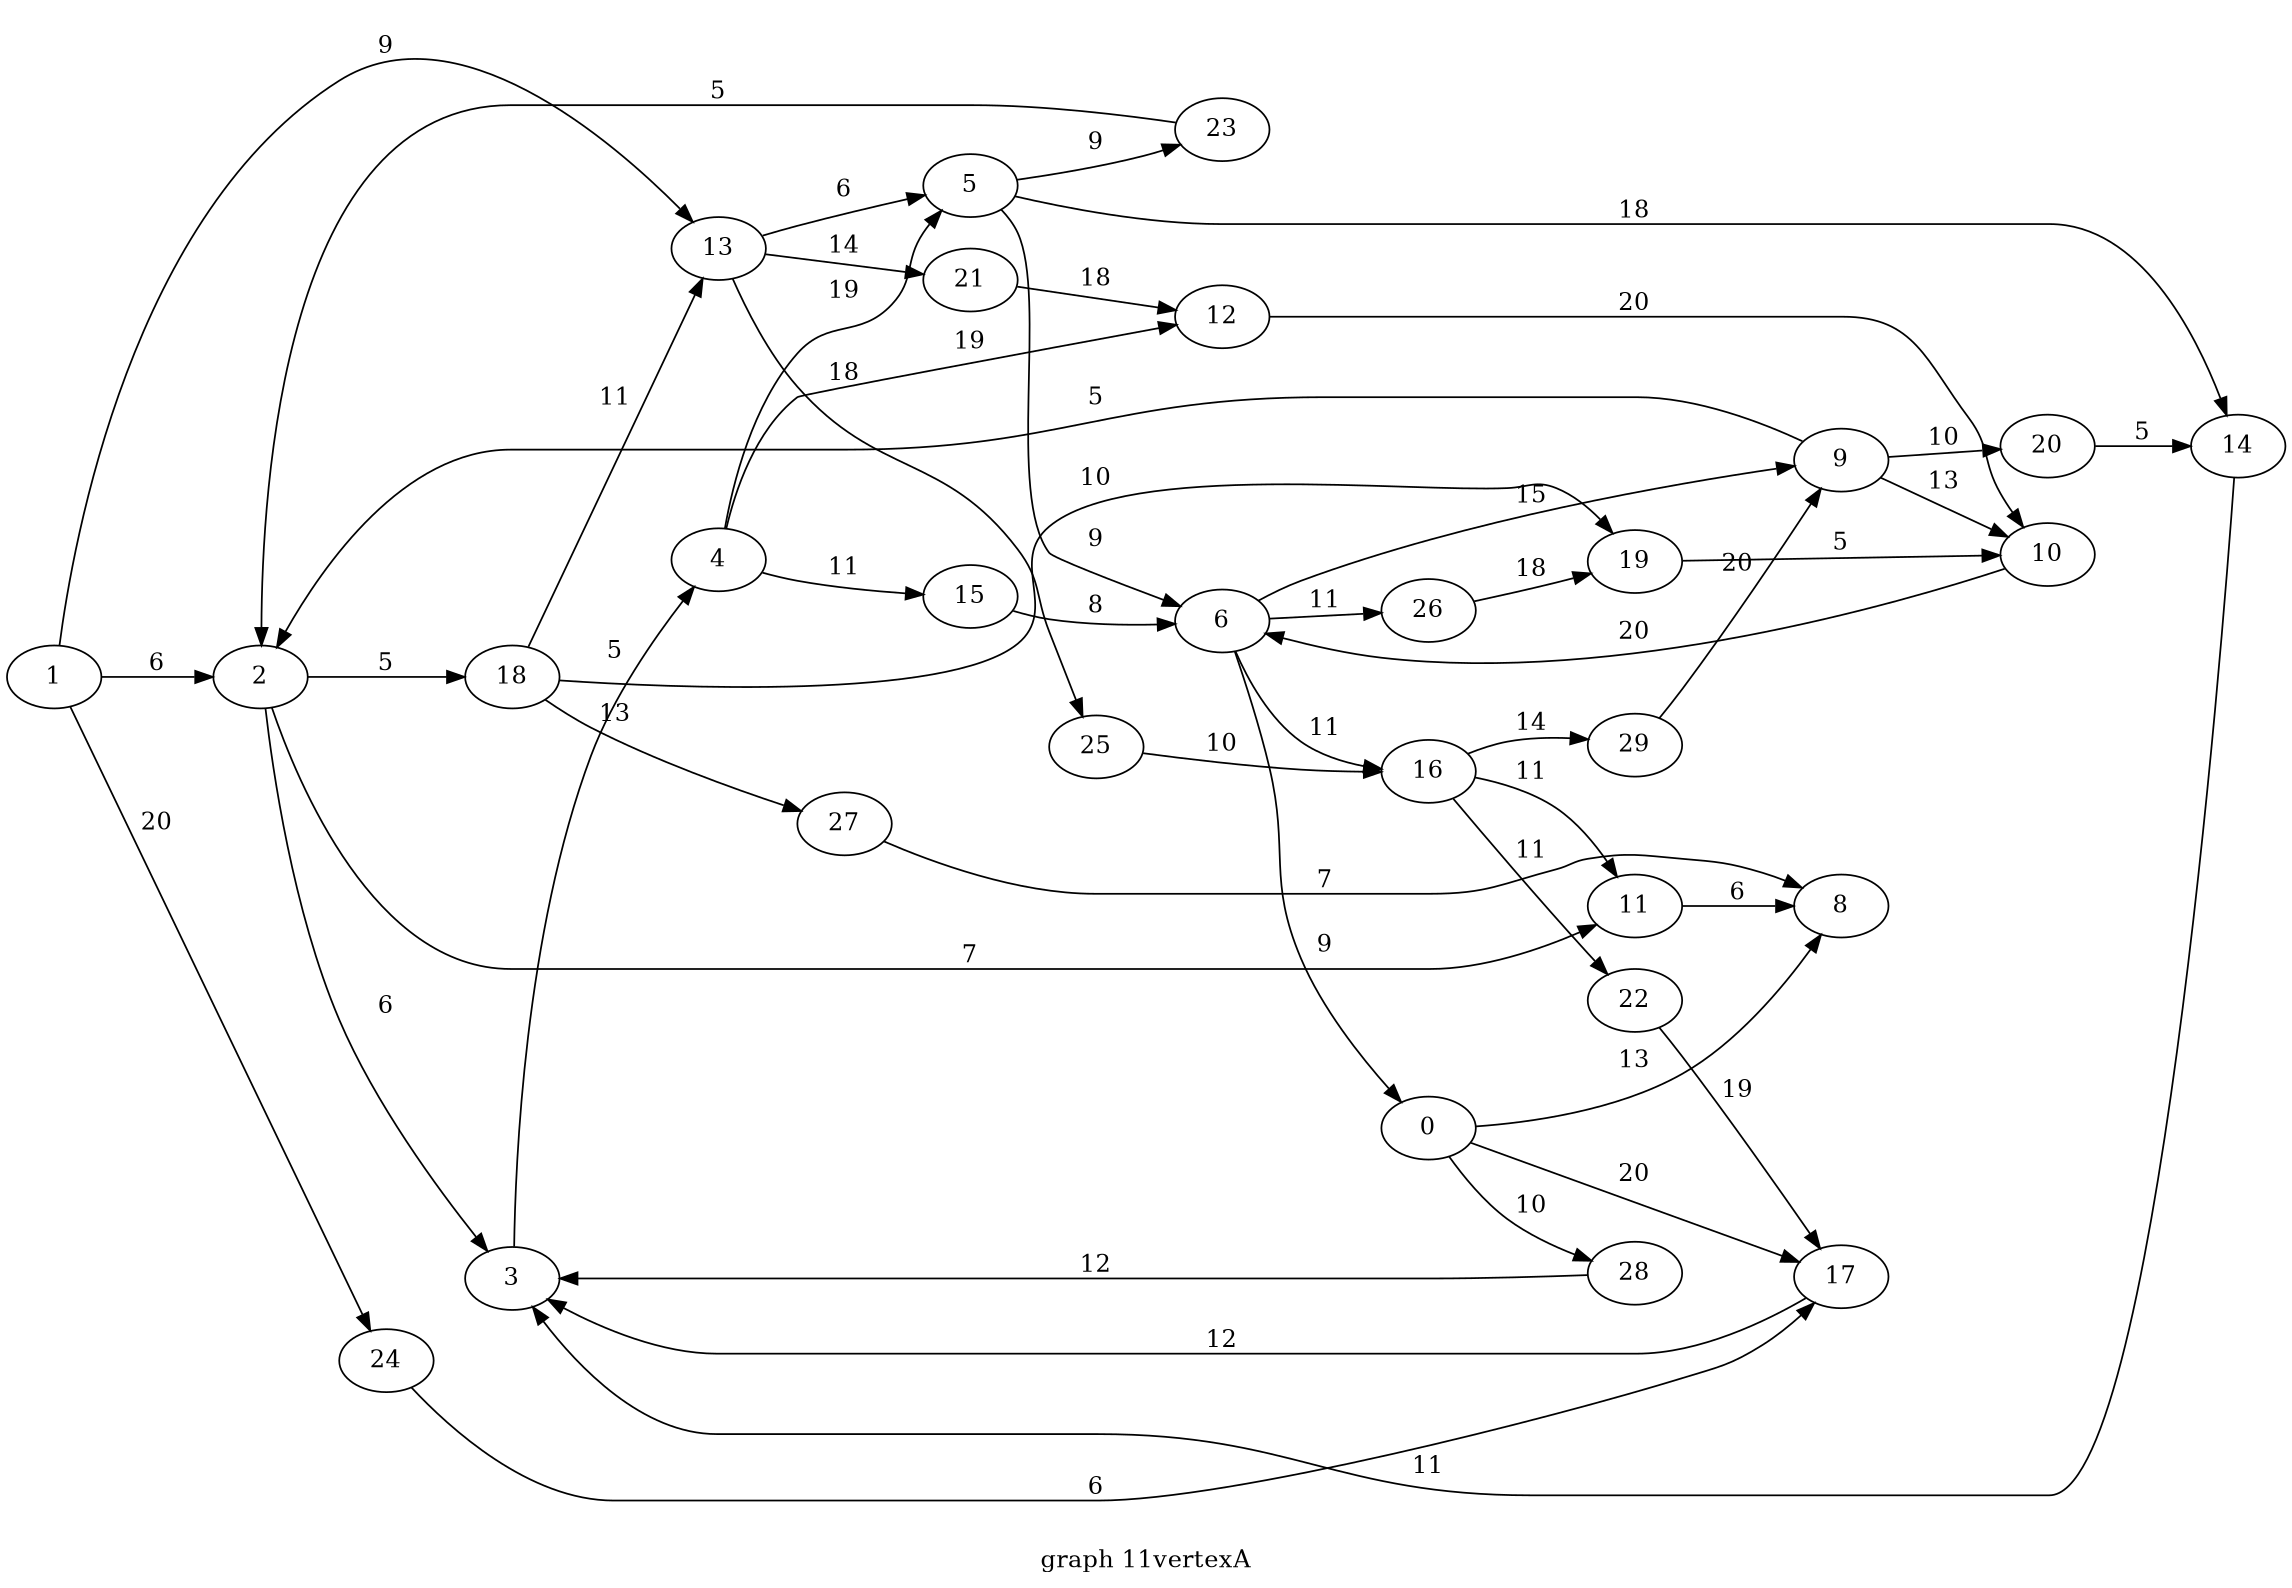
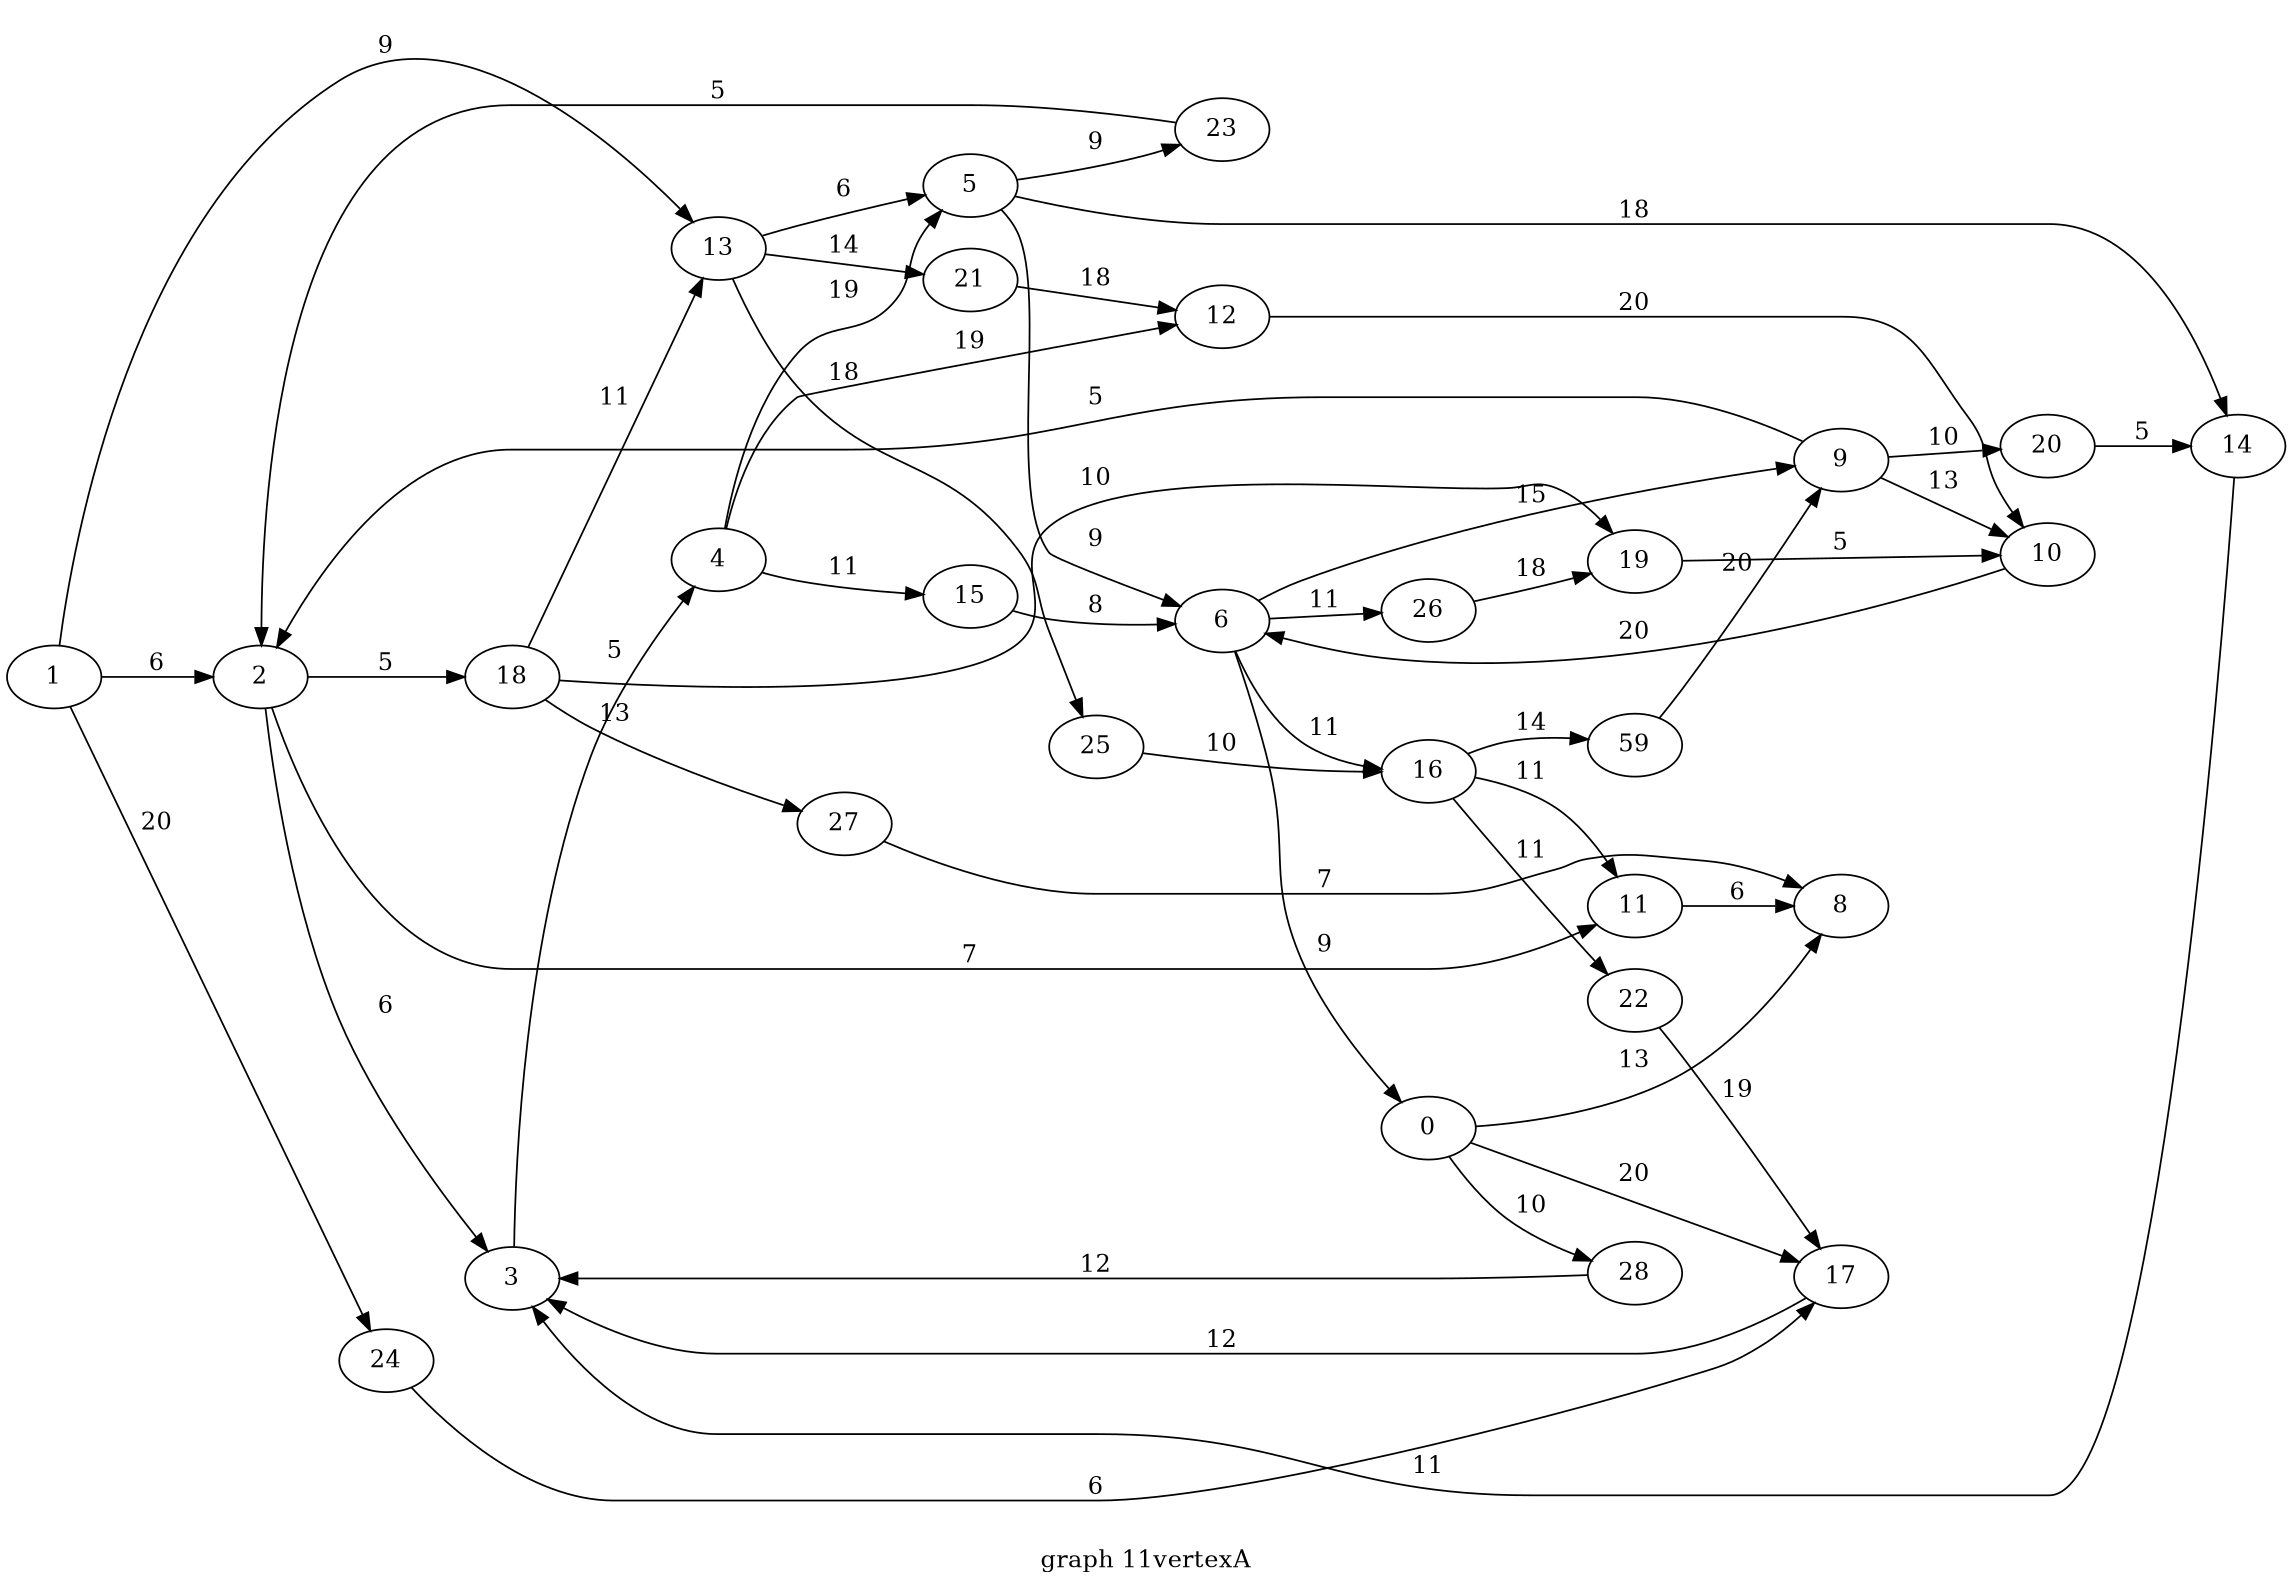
(1635, 745) -> (1635, 745)
